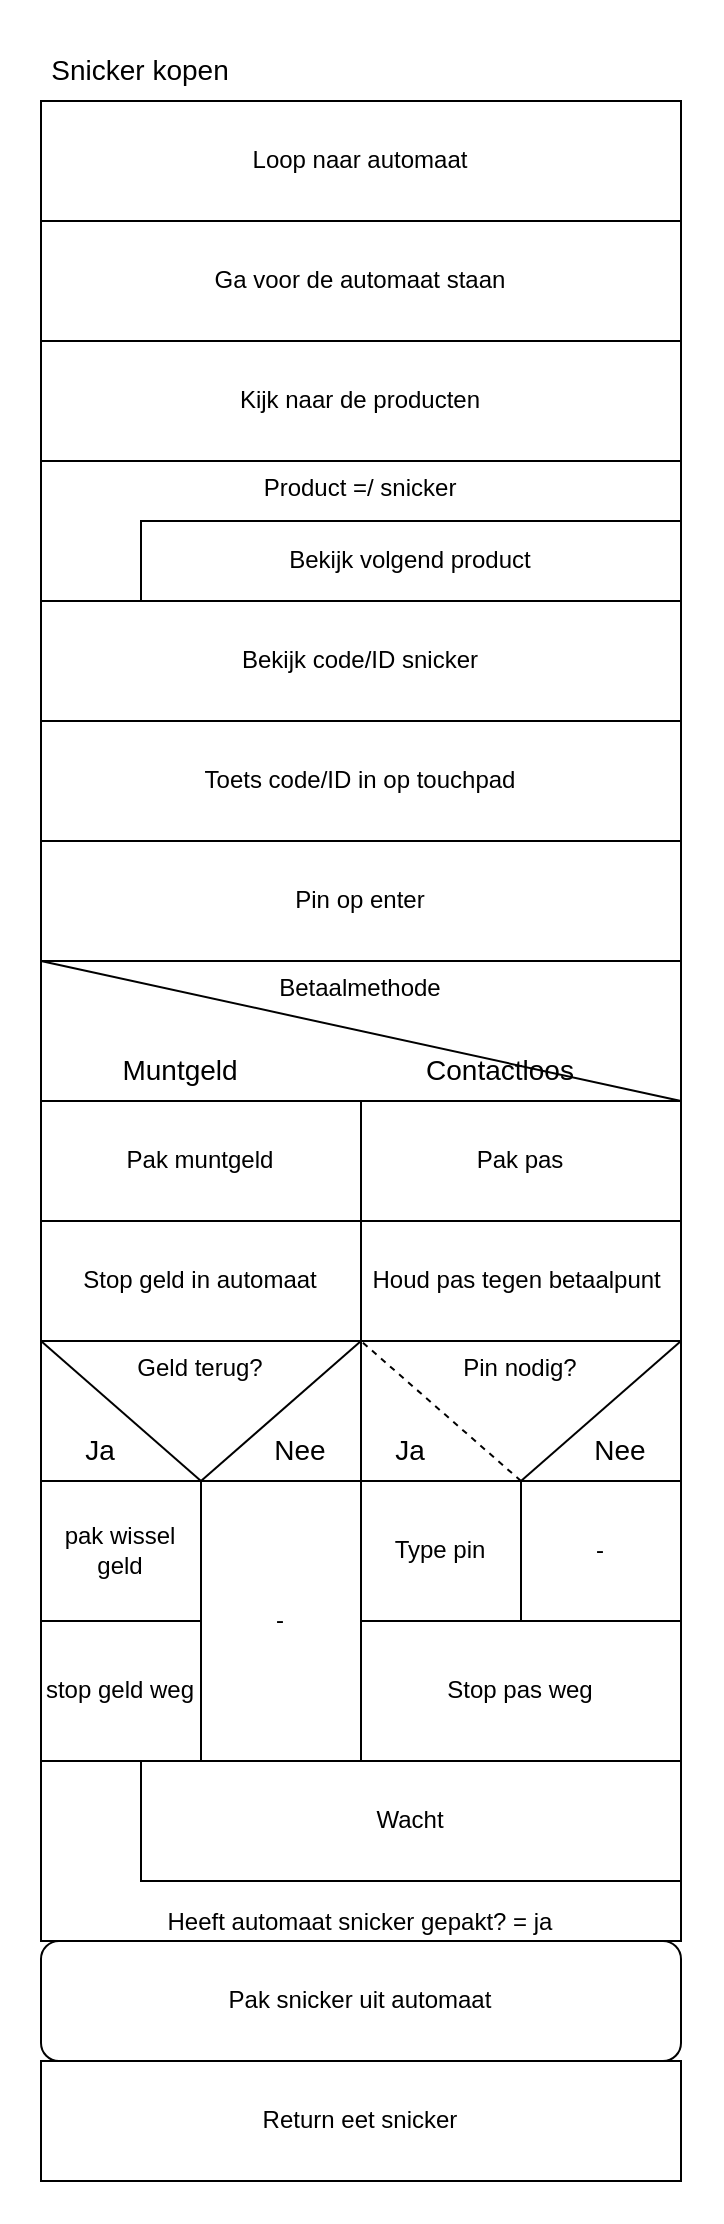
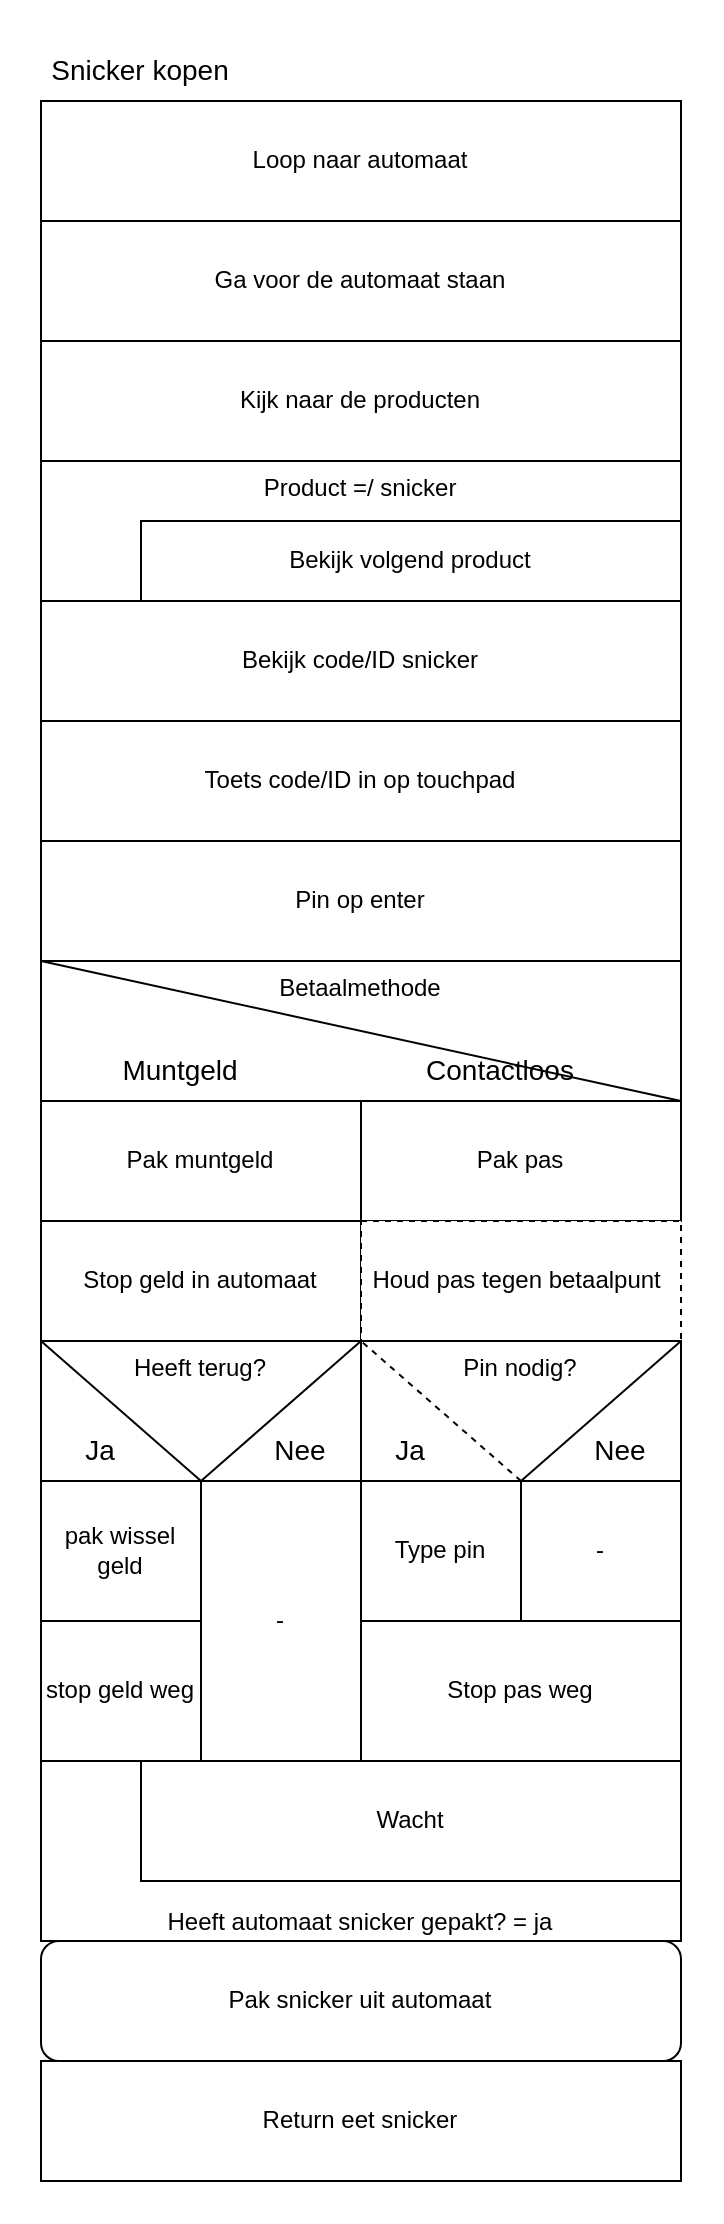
(521, 1281) -> (521, 1281)
(201, 1369) -> (201, 1369)
